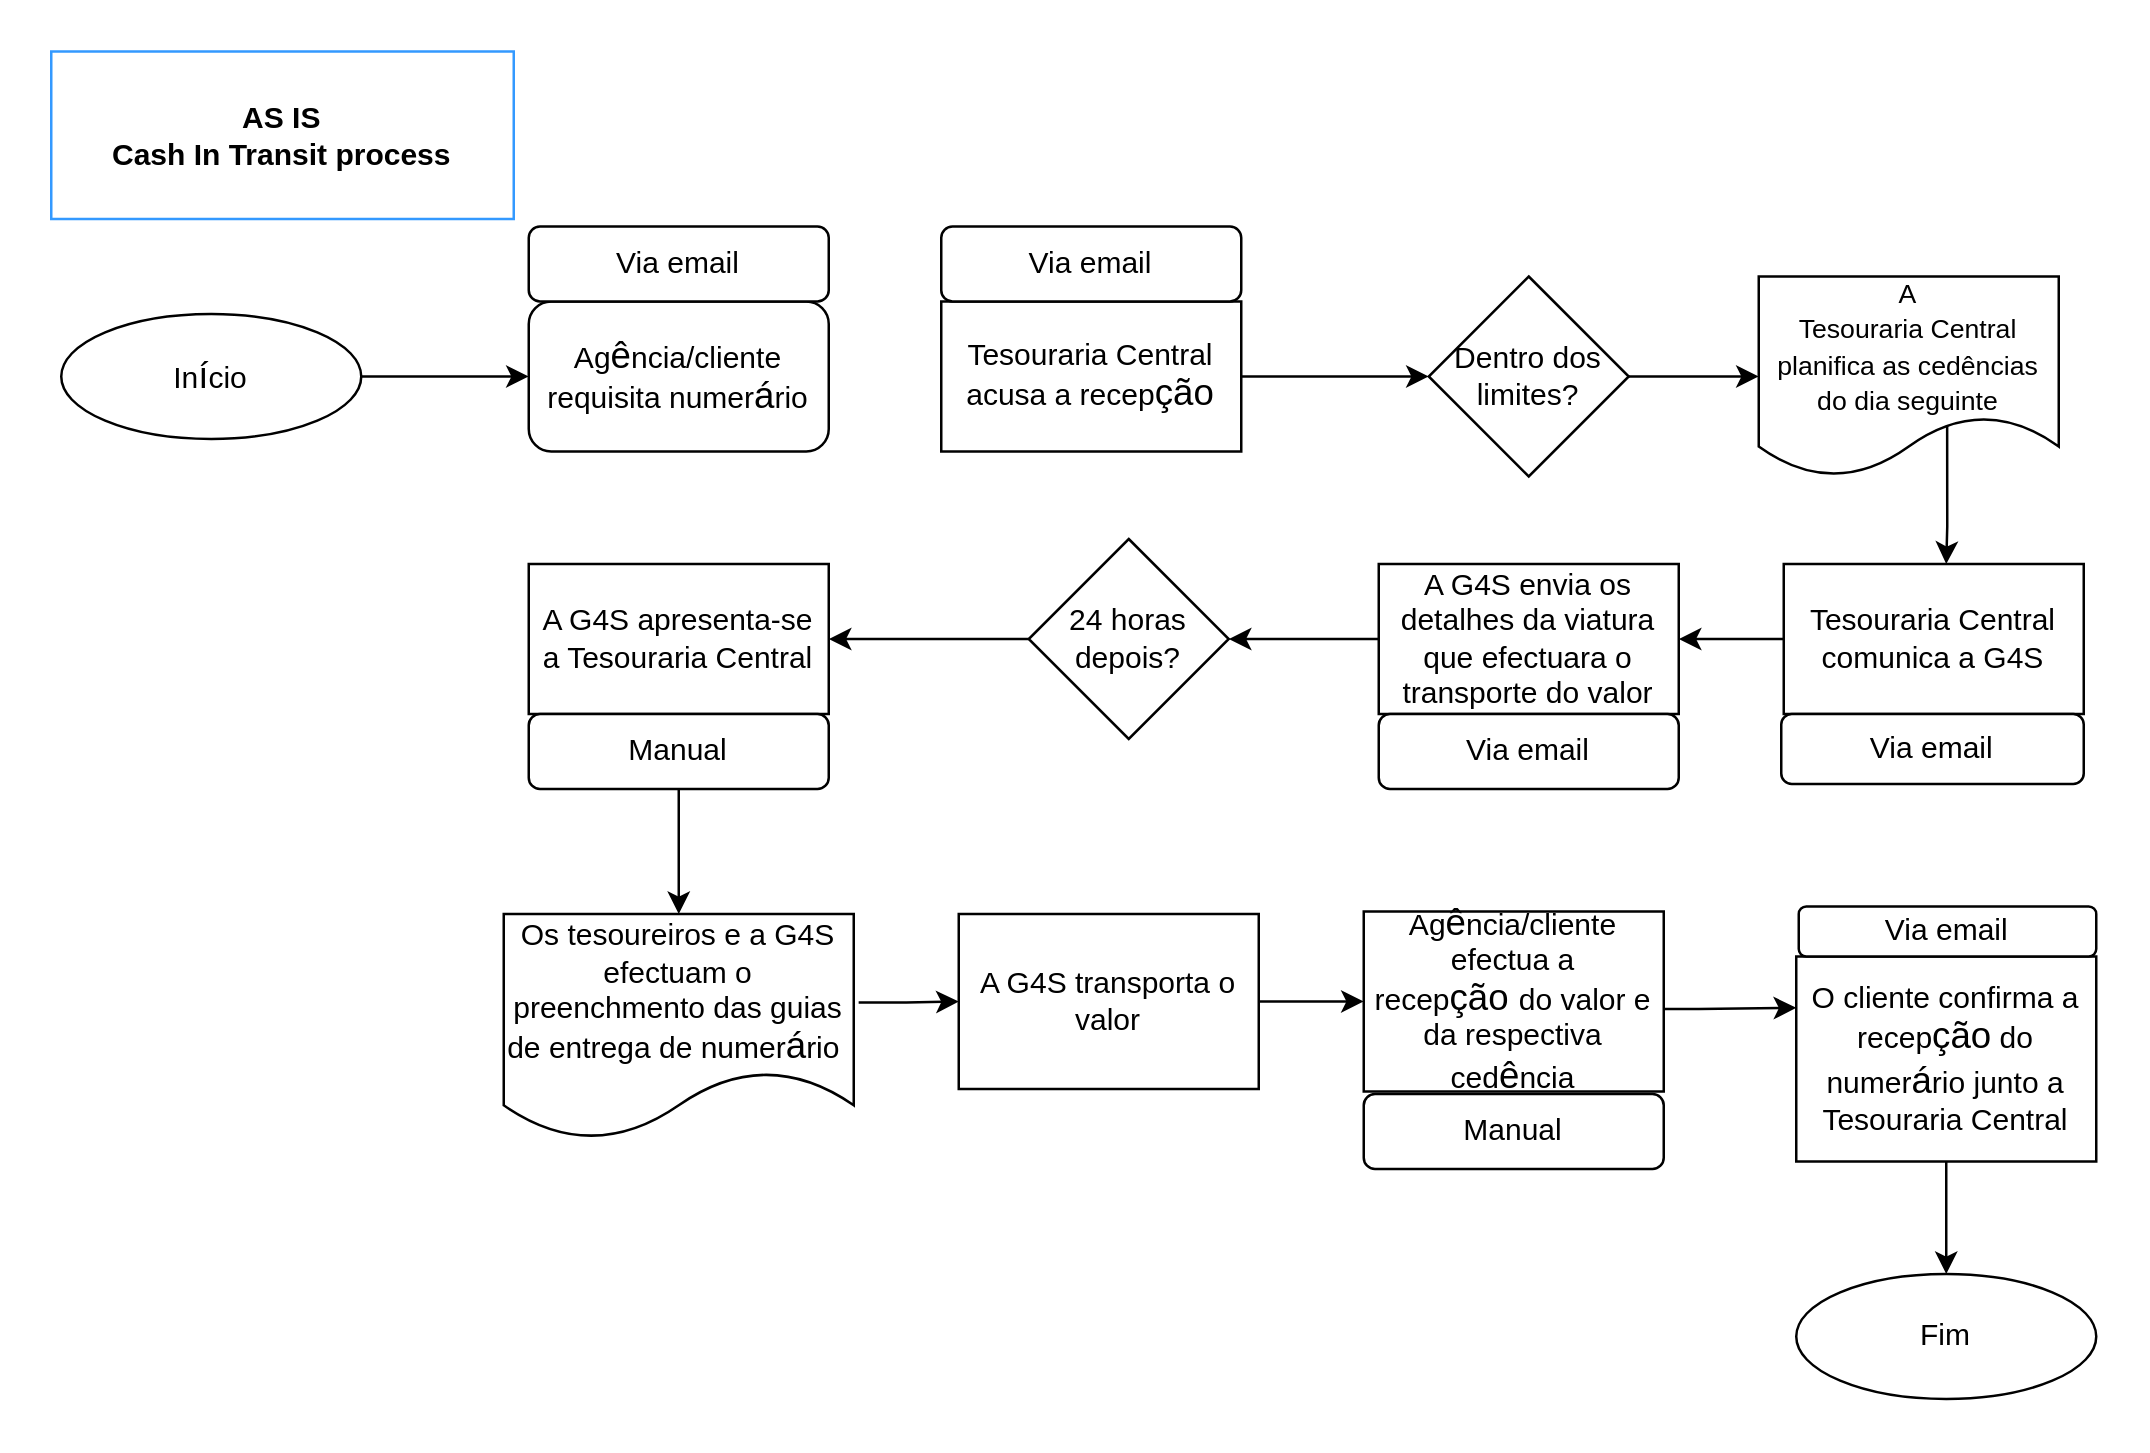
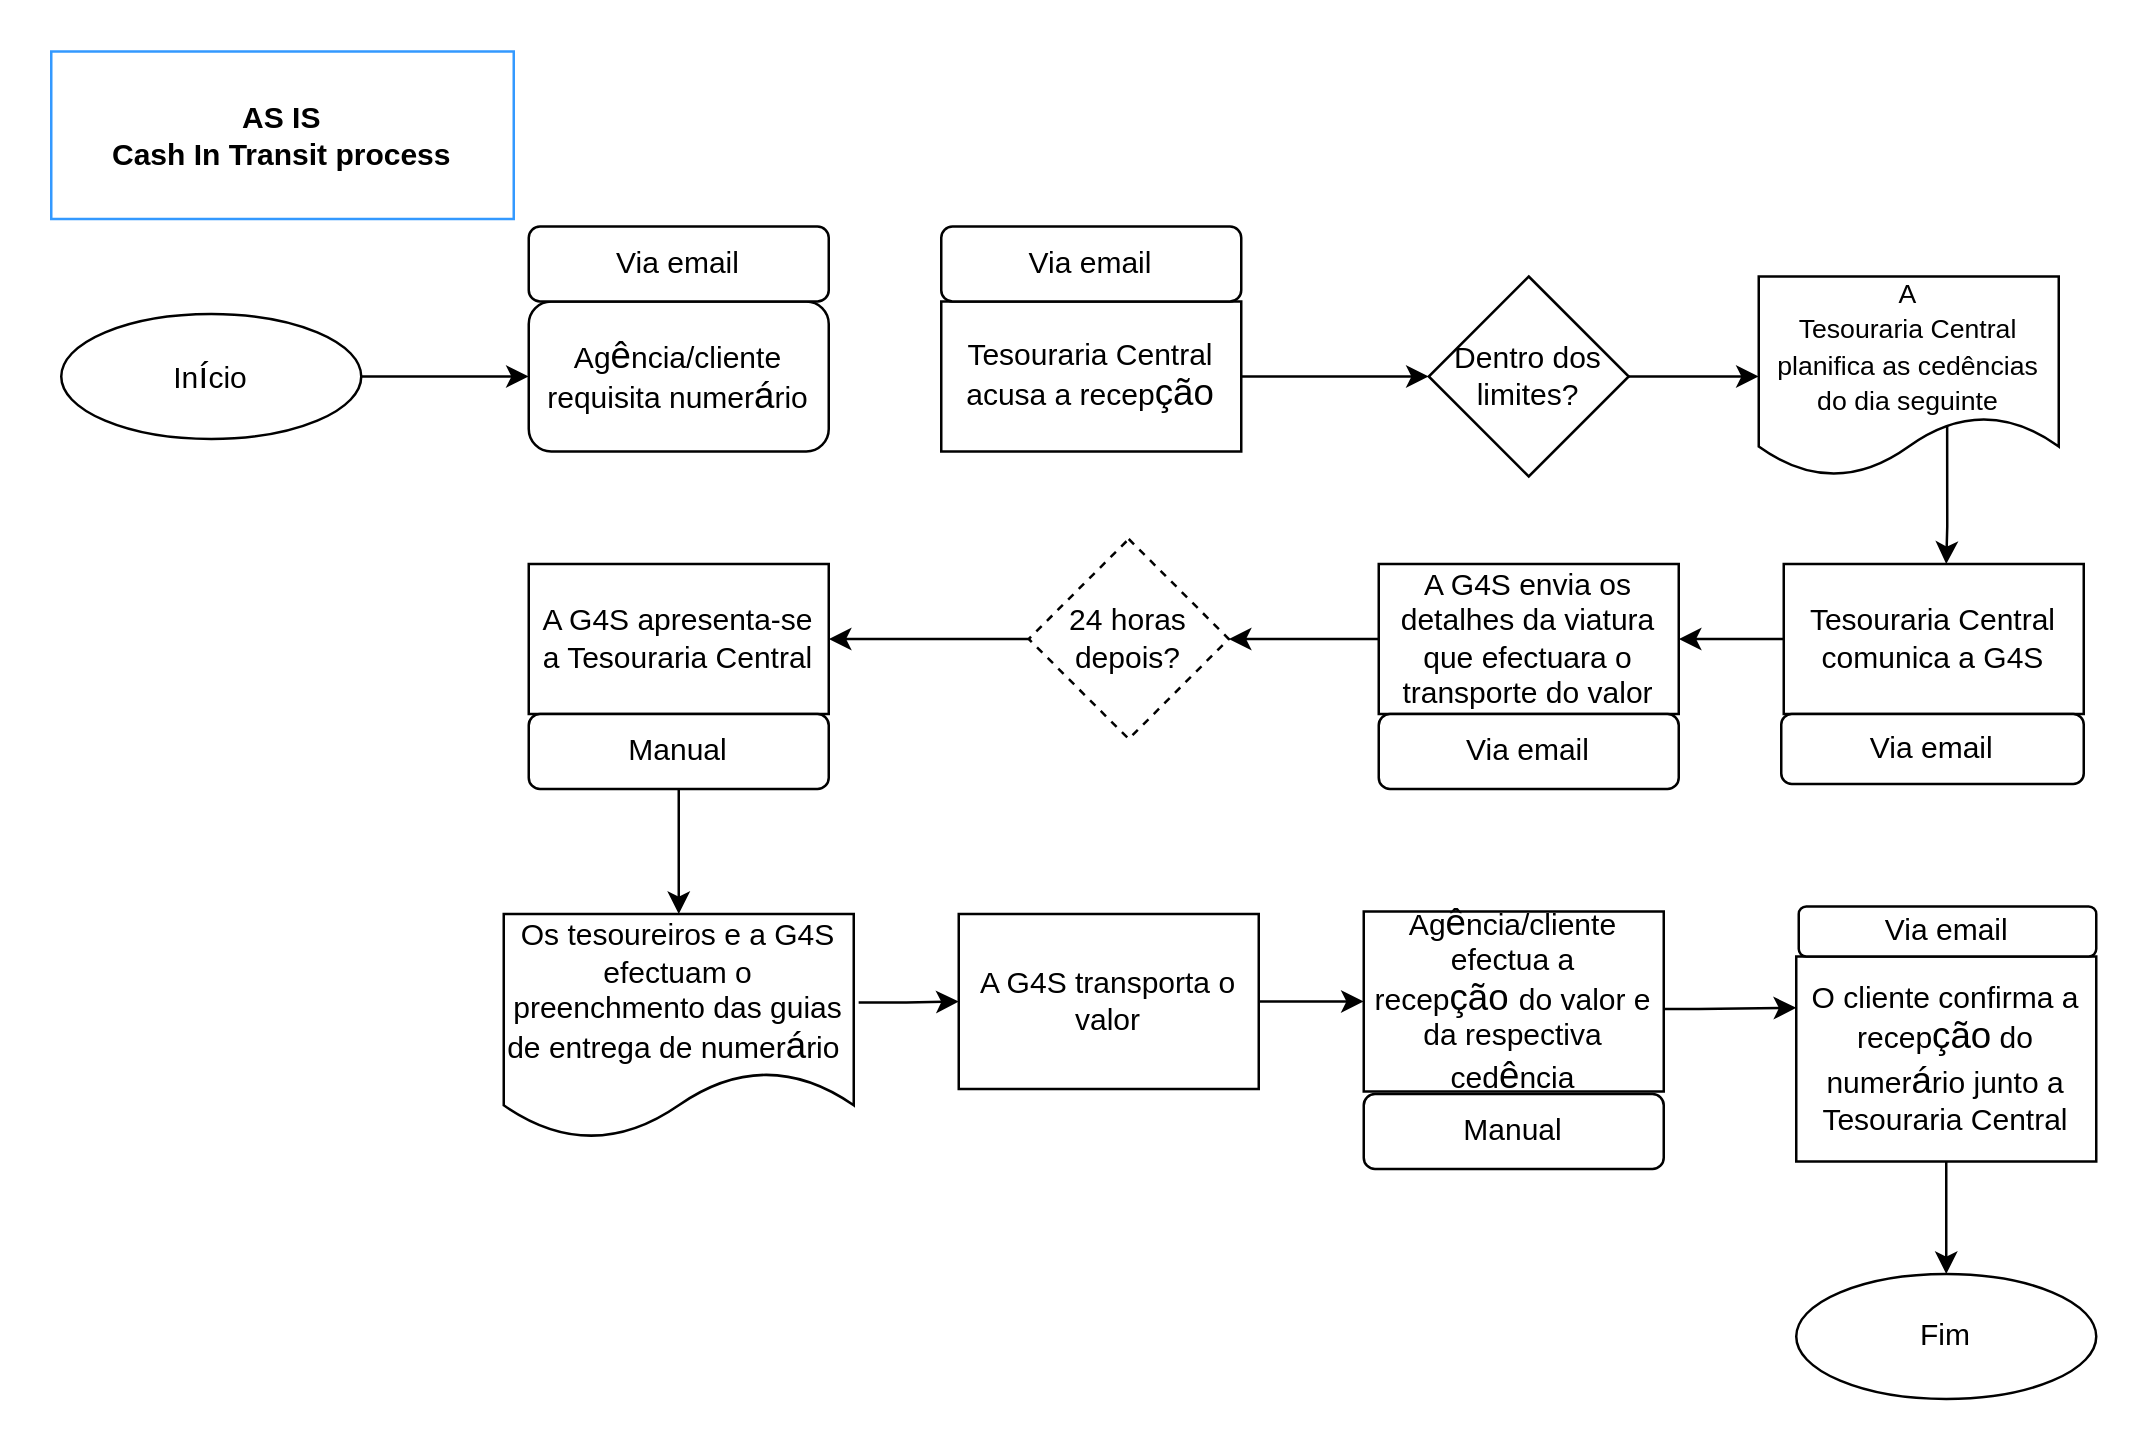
(1129, 639) -> (1129, 639)
